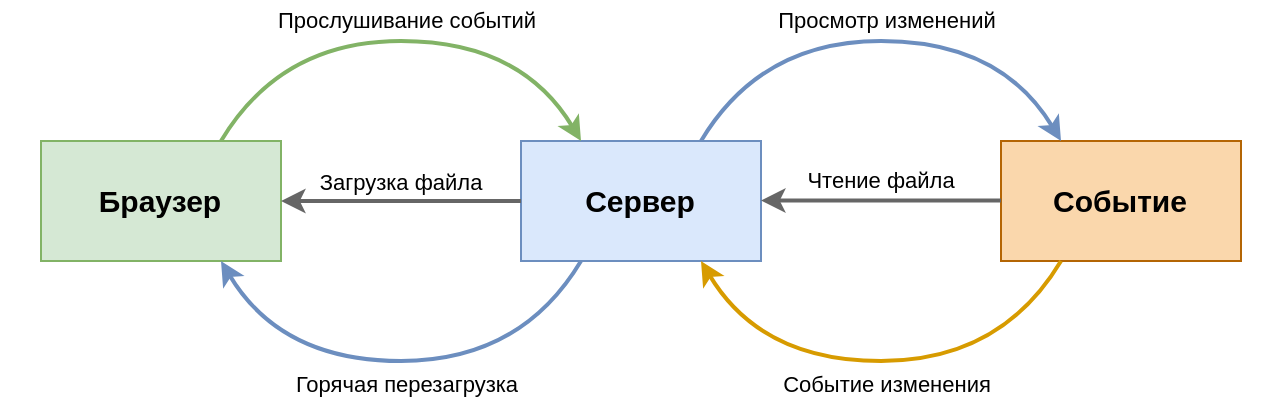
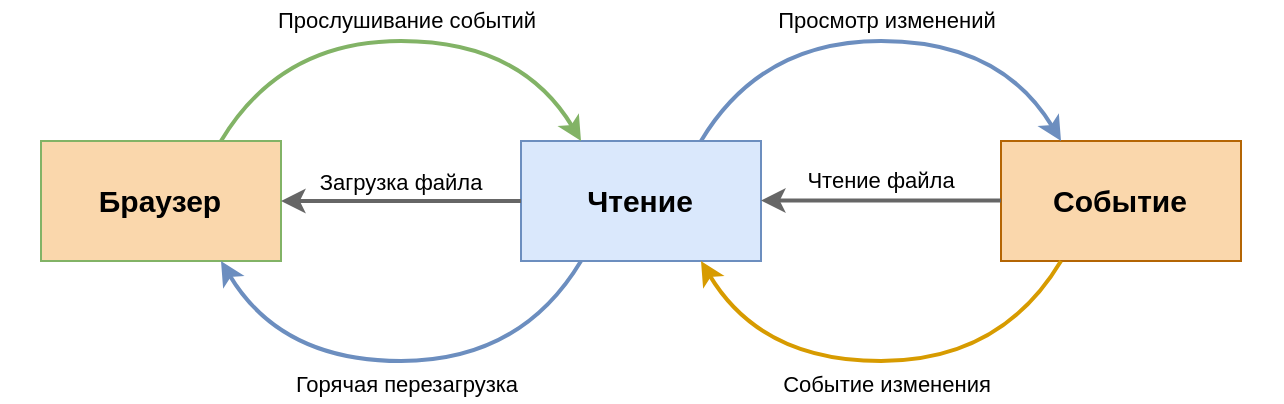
(161, 201) -> (161, 201)
(641, 201) -> (641, 201)
